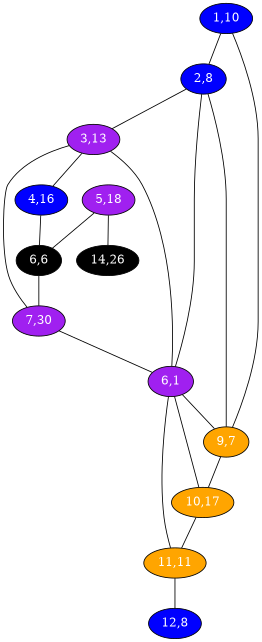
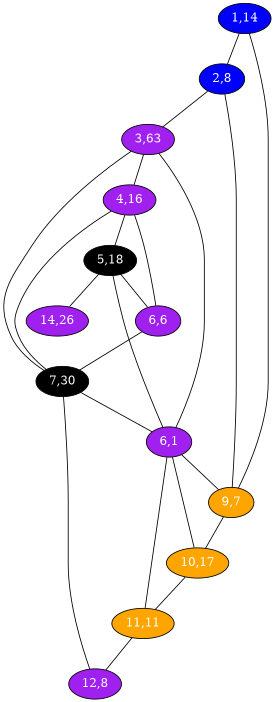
(226, 18) -> (245, 18)
(93, 139) -> (148, 139)
(41, 200) -> (130, 200)
(109, 200) -> (110, 260)
none -> (120, 230)
(194, 231) -> (133, 353)
(39, 260) -> (158, 321)
(108, 260) -> (57, 321)
none -> (33, 280)
(39, 321) -> (62, 381)
none -> (68, 534)
(175, 623) -> (95, 684)
